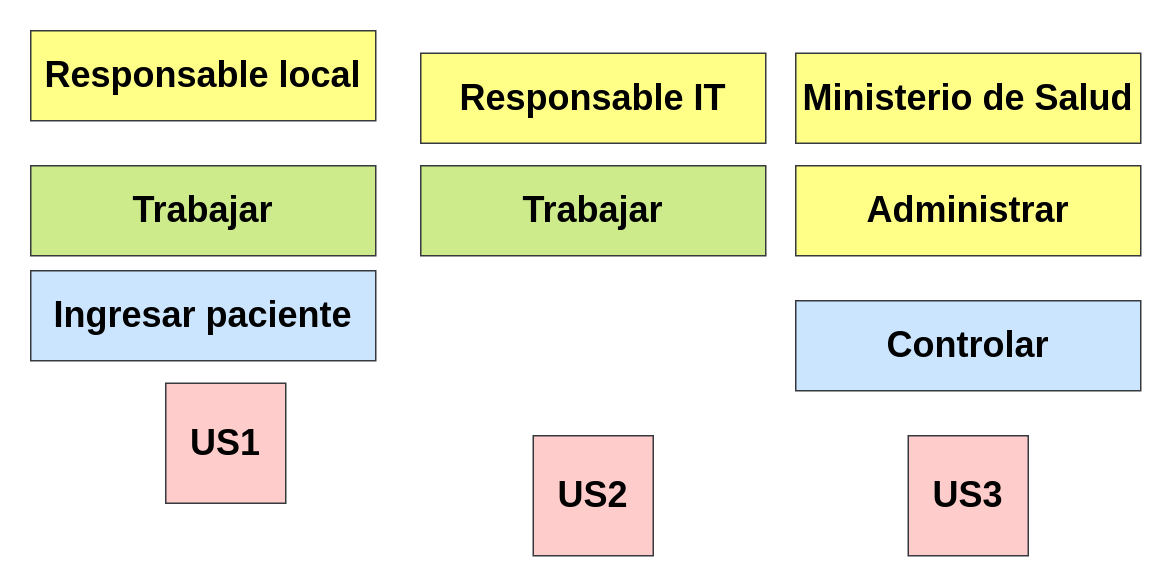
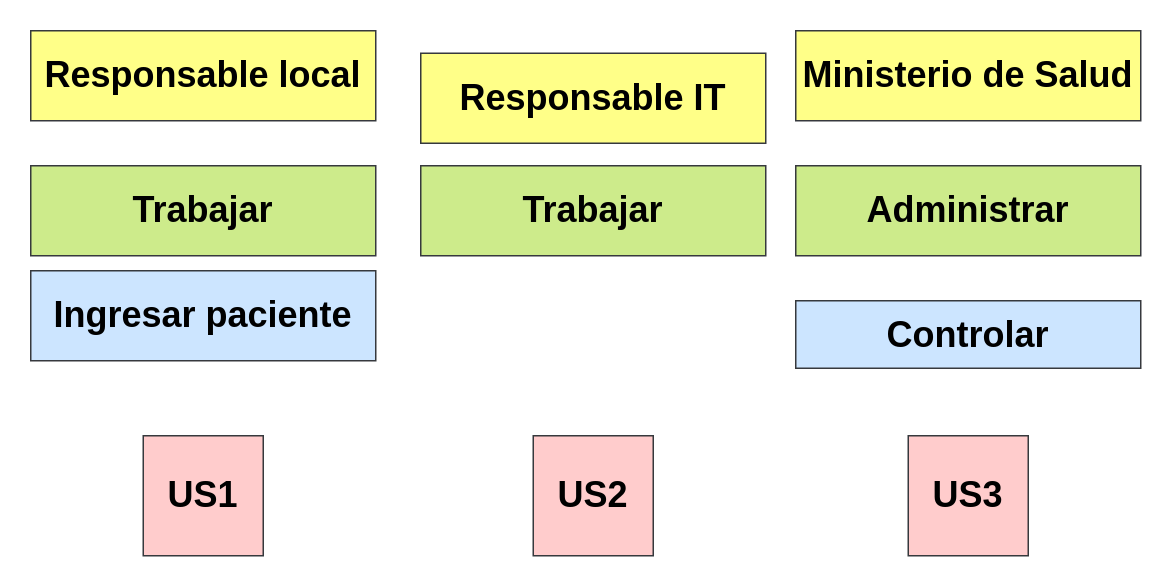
(968, 98) -> (968, 76)
(968, 211) -> (968, 211)
(968, 346) -> (968, 335)
(226, 443) -> (203, 496)
